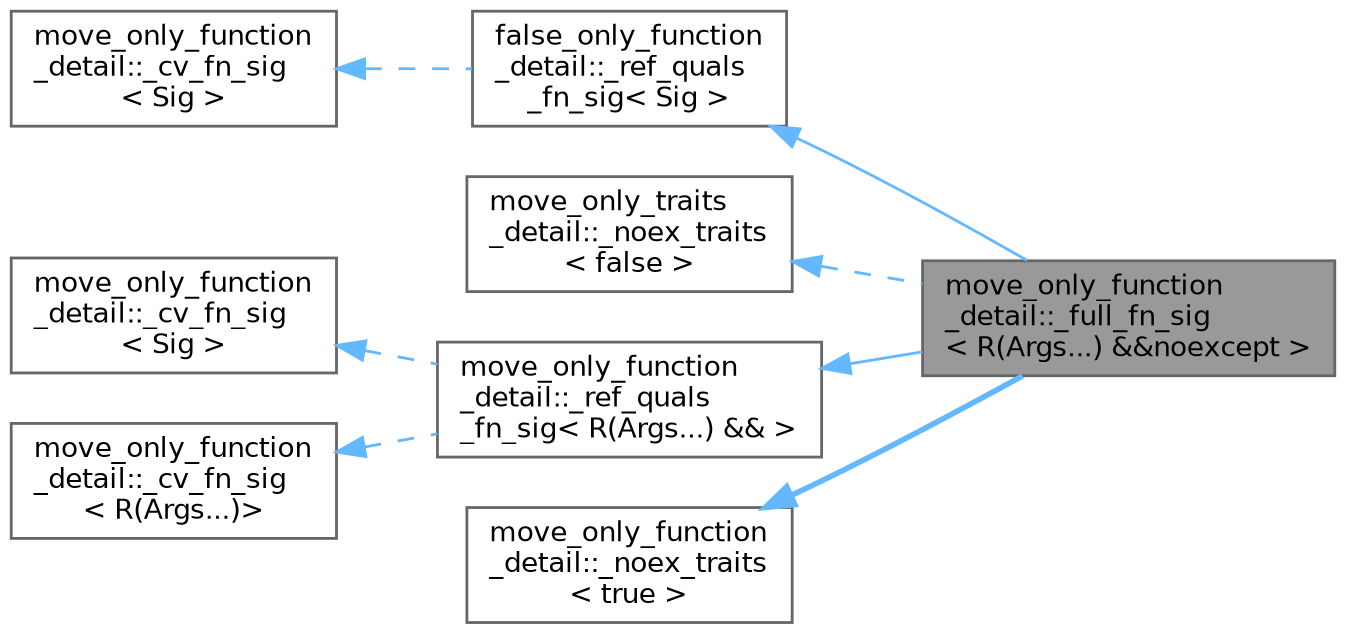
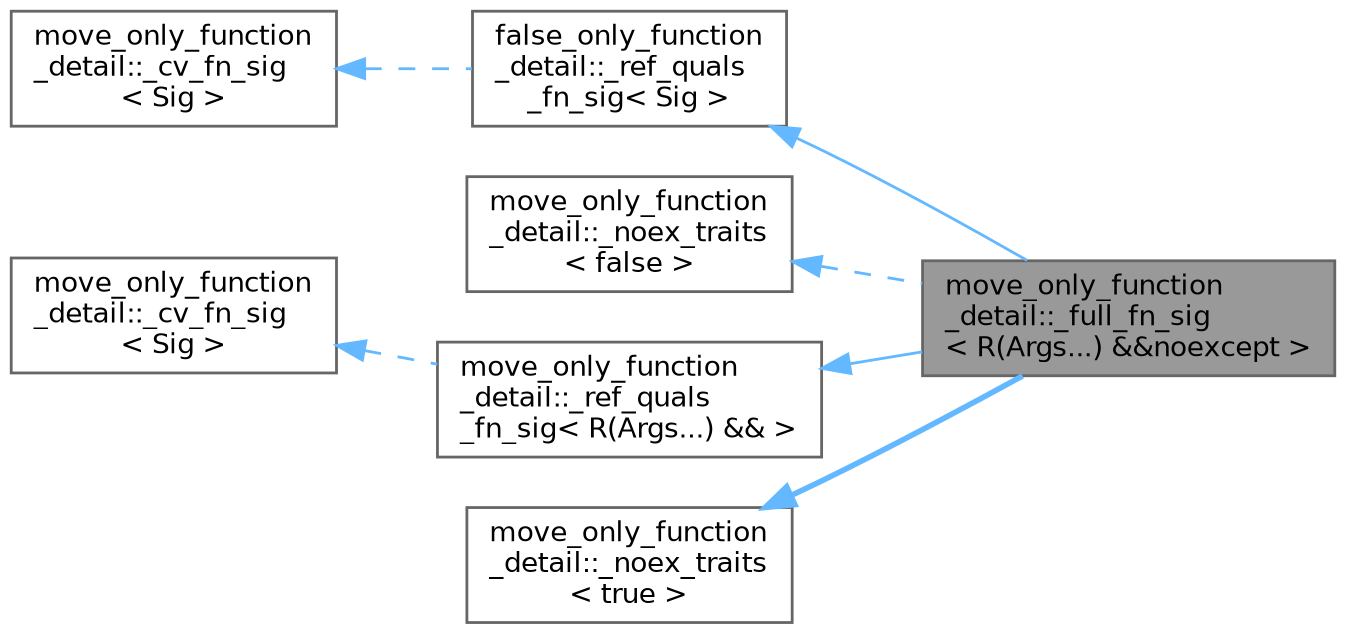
(630, 234) -> (630, 234)
(174, 481) -> none
